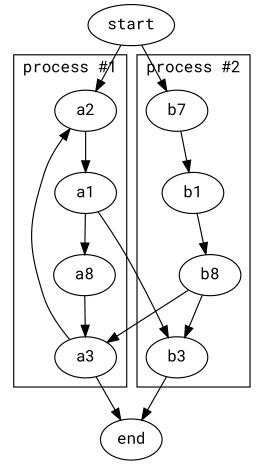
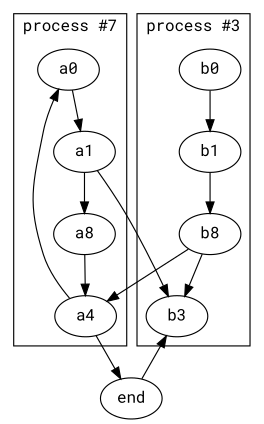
(131, 25) -> none
(70, 68) -> (70, 27)
(194, 68) -> (194, 27)
(86, 111) -> (68, 70)
(177, 111) -> (210, 70)
(86, 357) -> (86, 316)
(156, 394) -> (151, 362)
